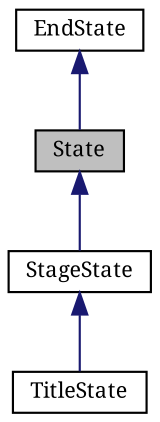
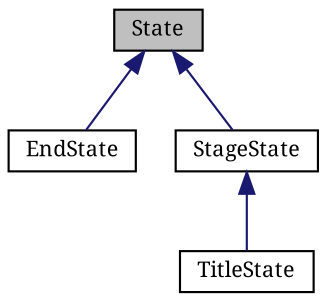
(80, 102) -> (109, 100)
